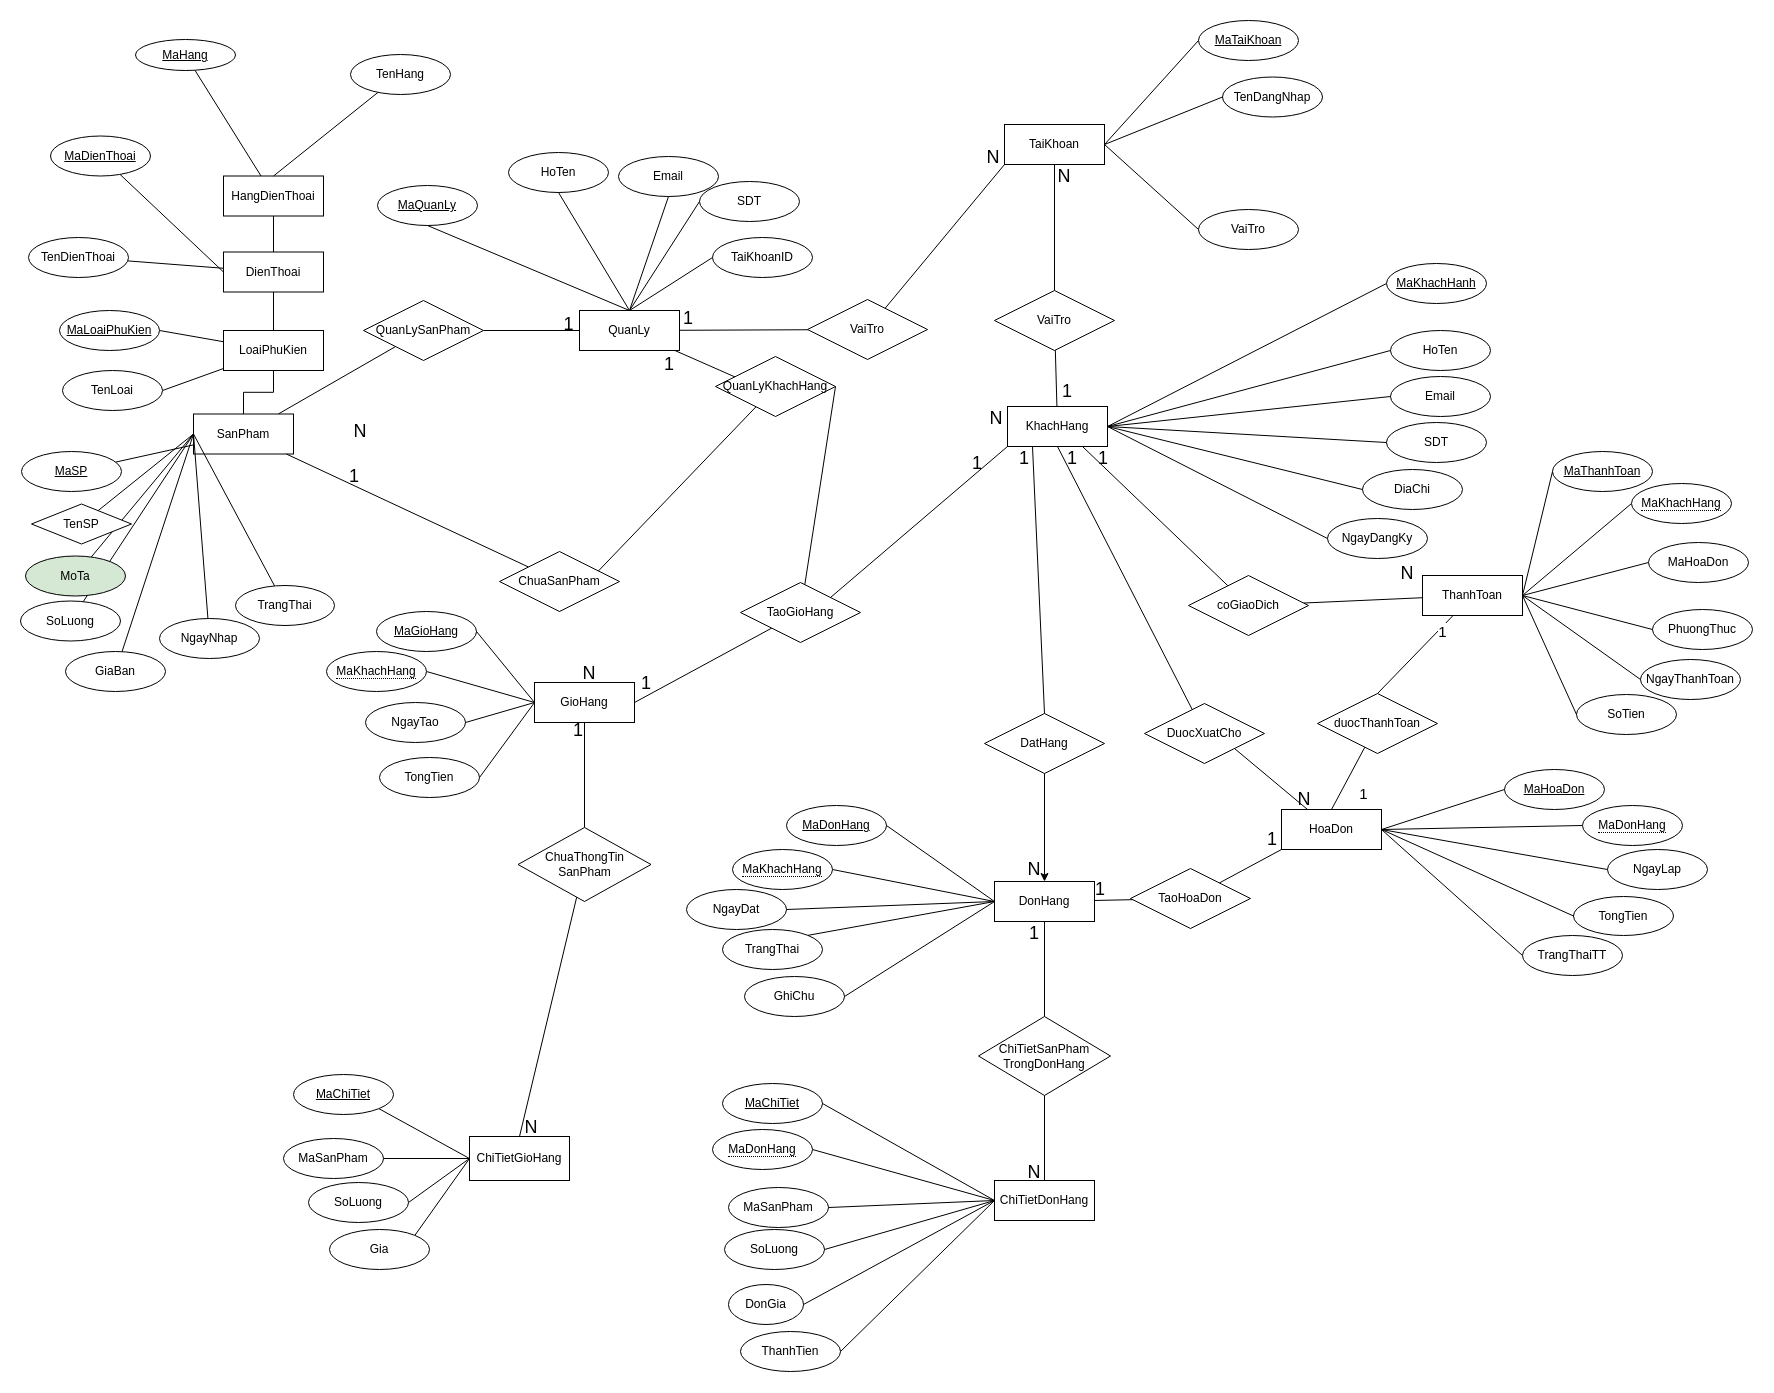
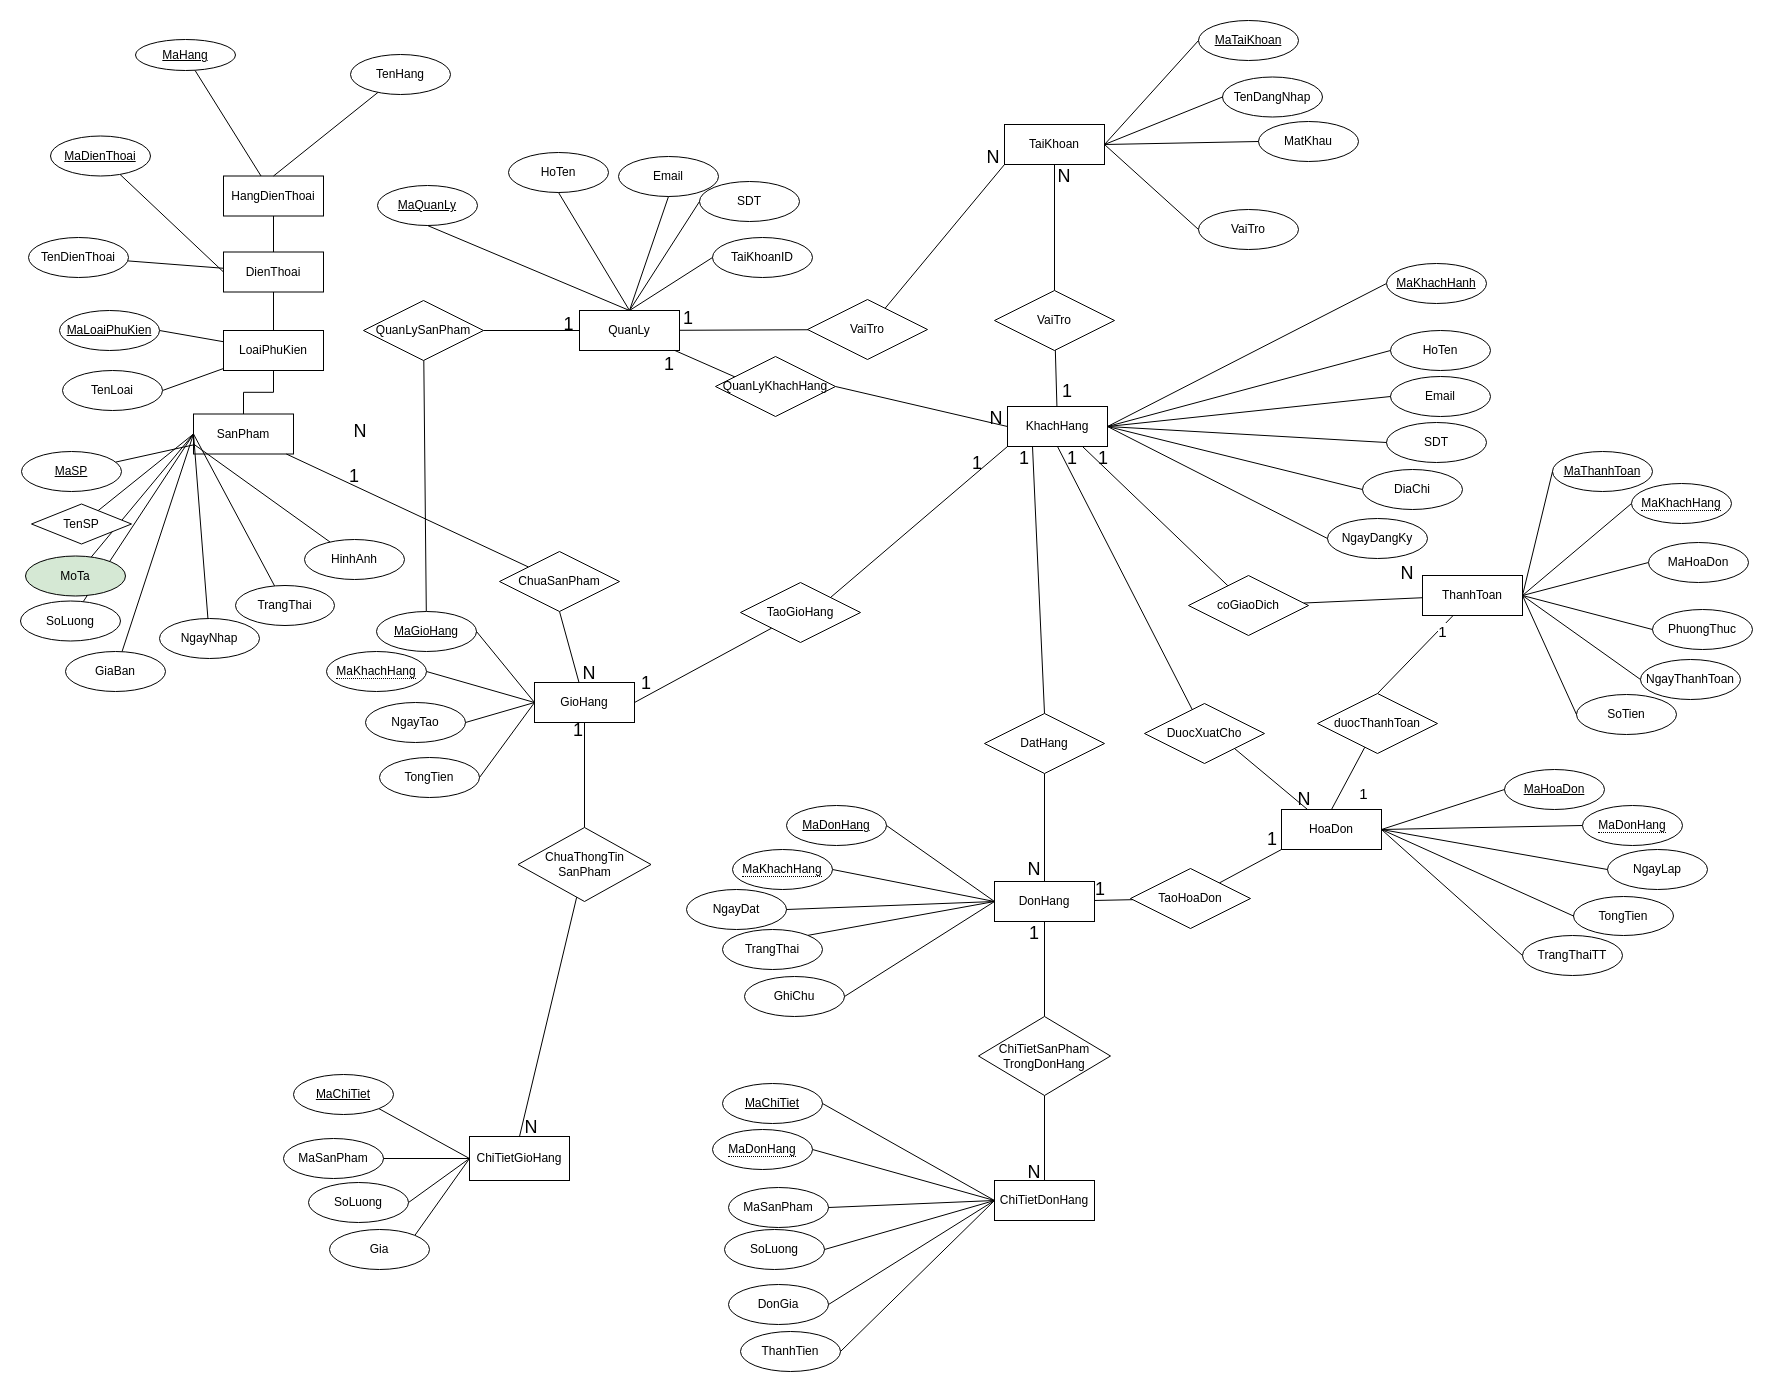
none -> (1309, 142)
none -> (1183, 143)
(337, 380) -> (425, 485)
(820, 486) -> (922, 407)
(677, 489) -> (569, 647)
none -> (263, 494)
none -> (355, 560)
(1045, 873) -> (1045, 876)
(766, 1305) -> (779, 1305)
